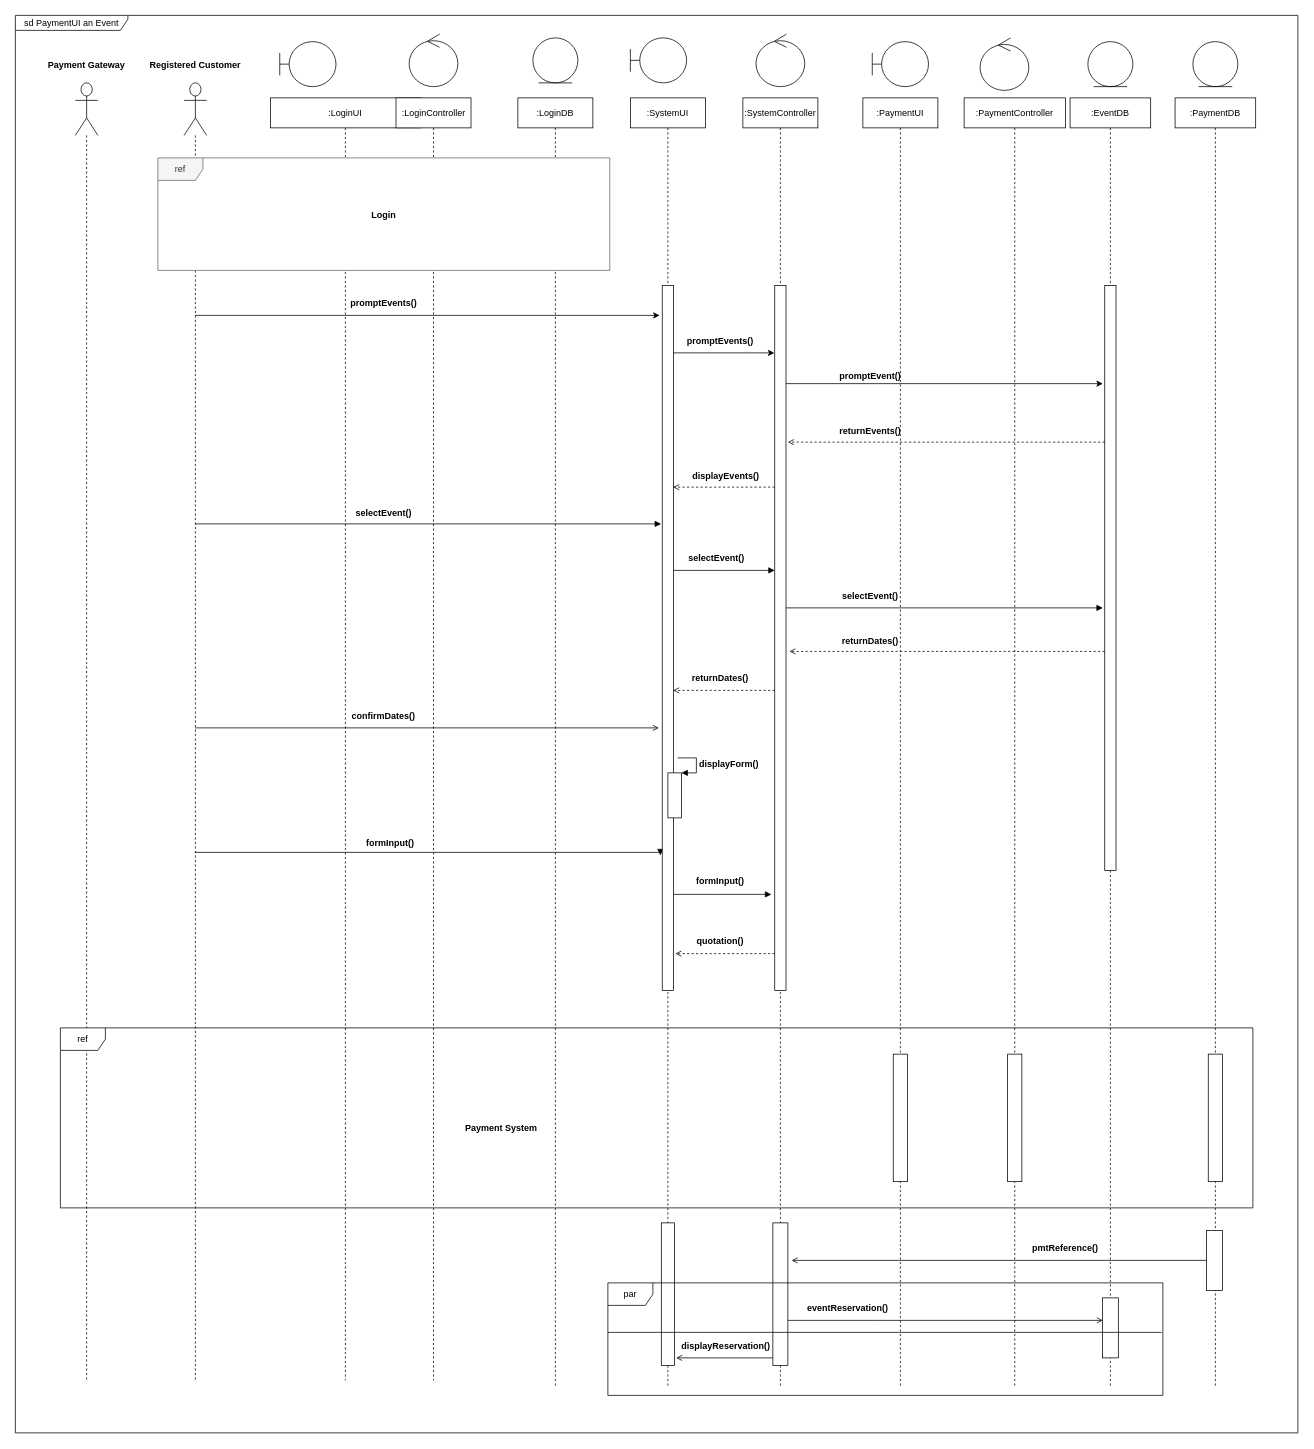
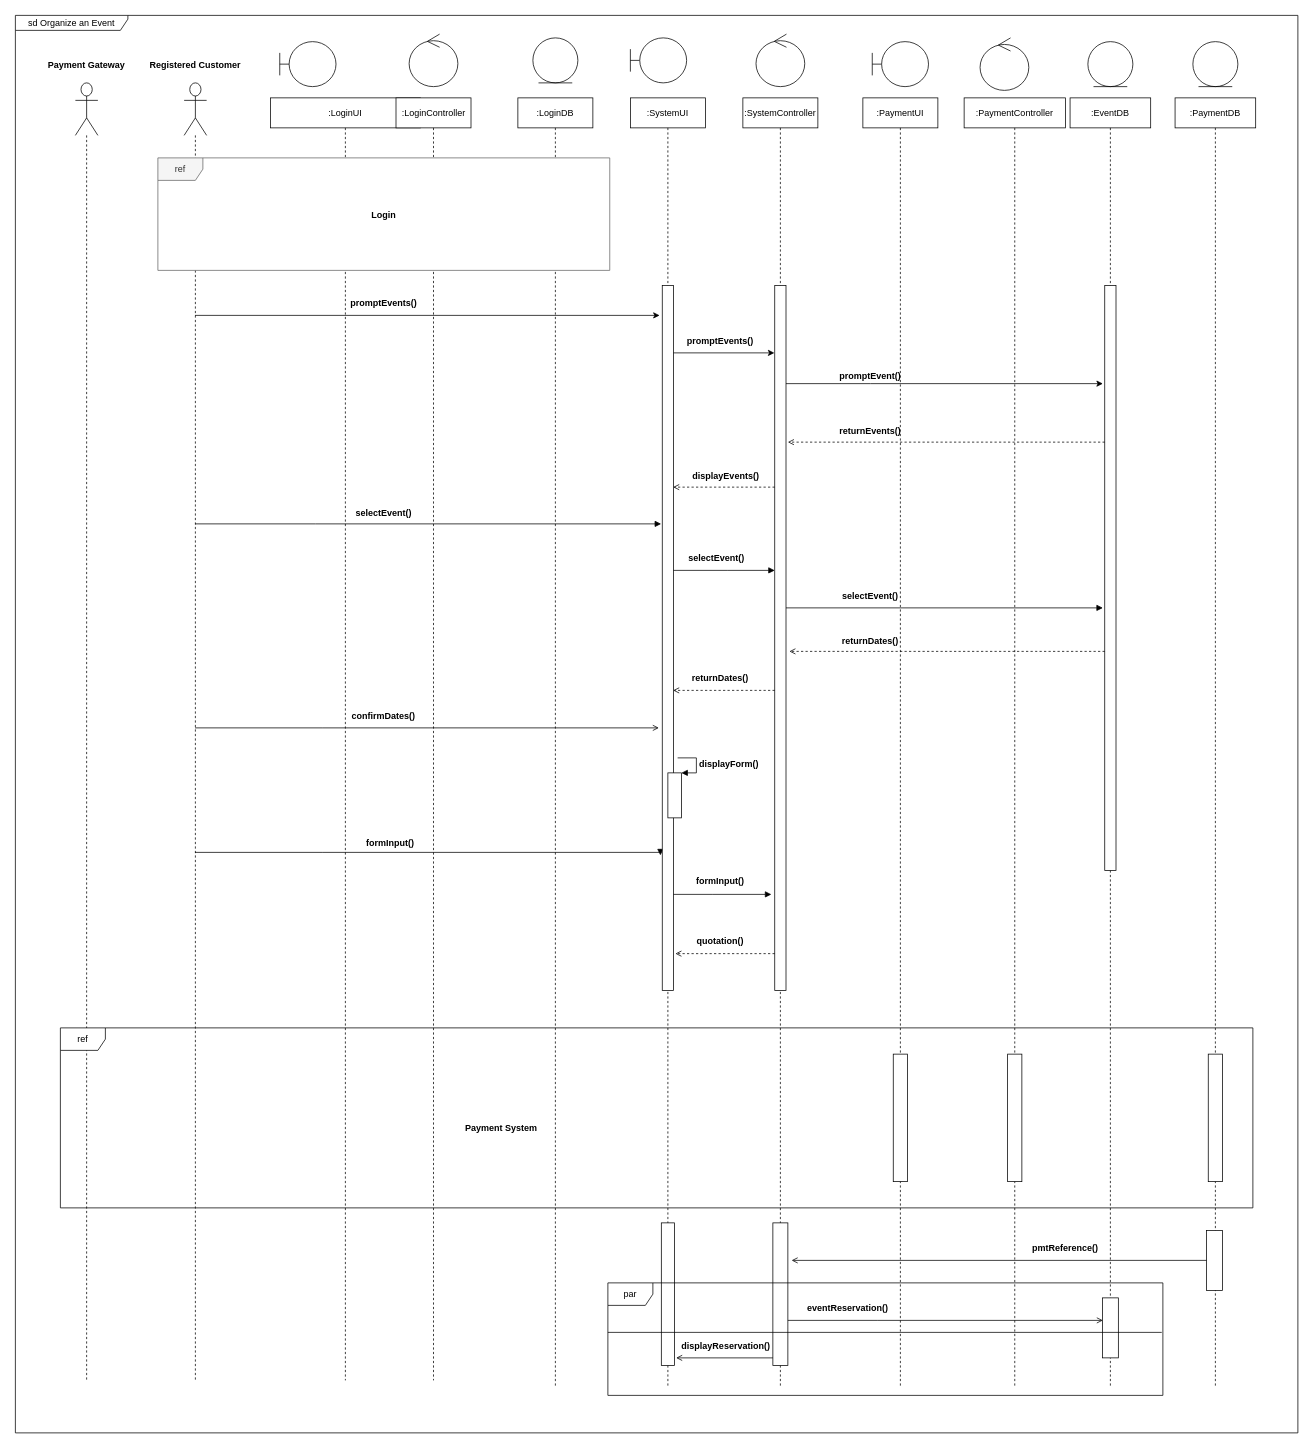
(72, 23) -> (72, 23)
